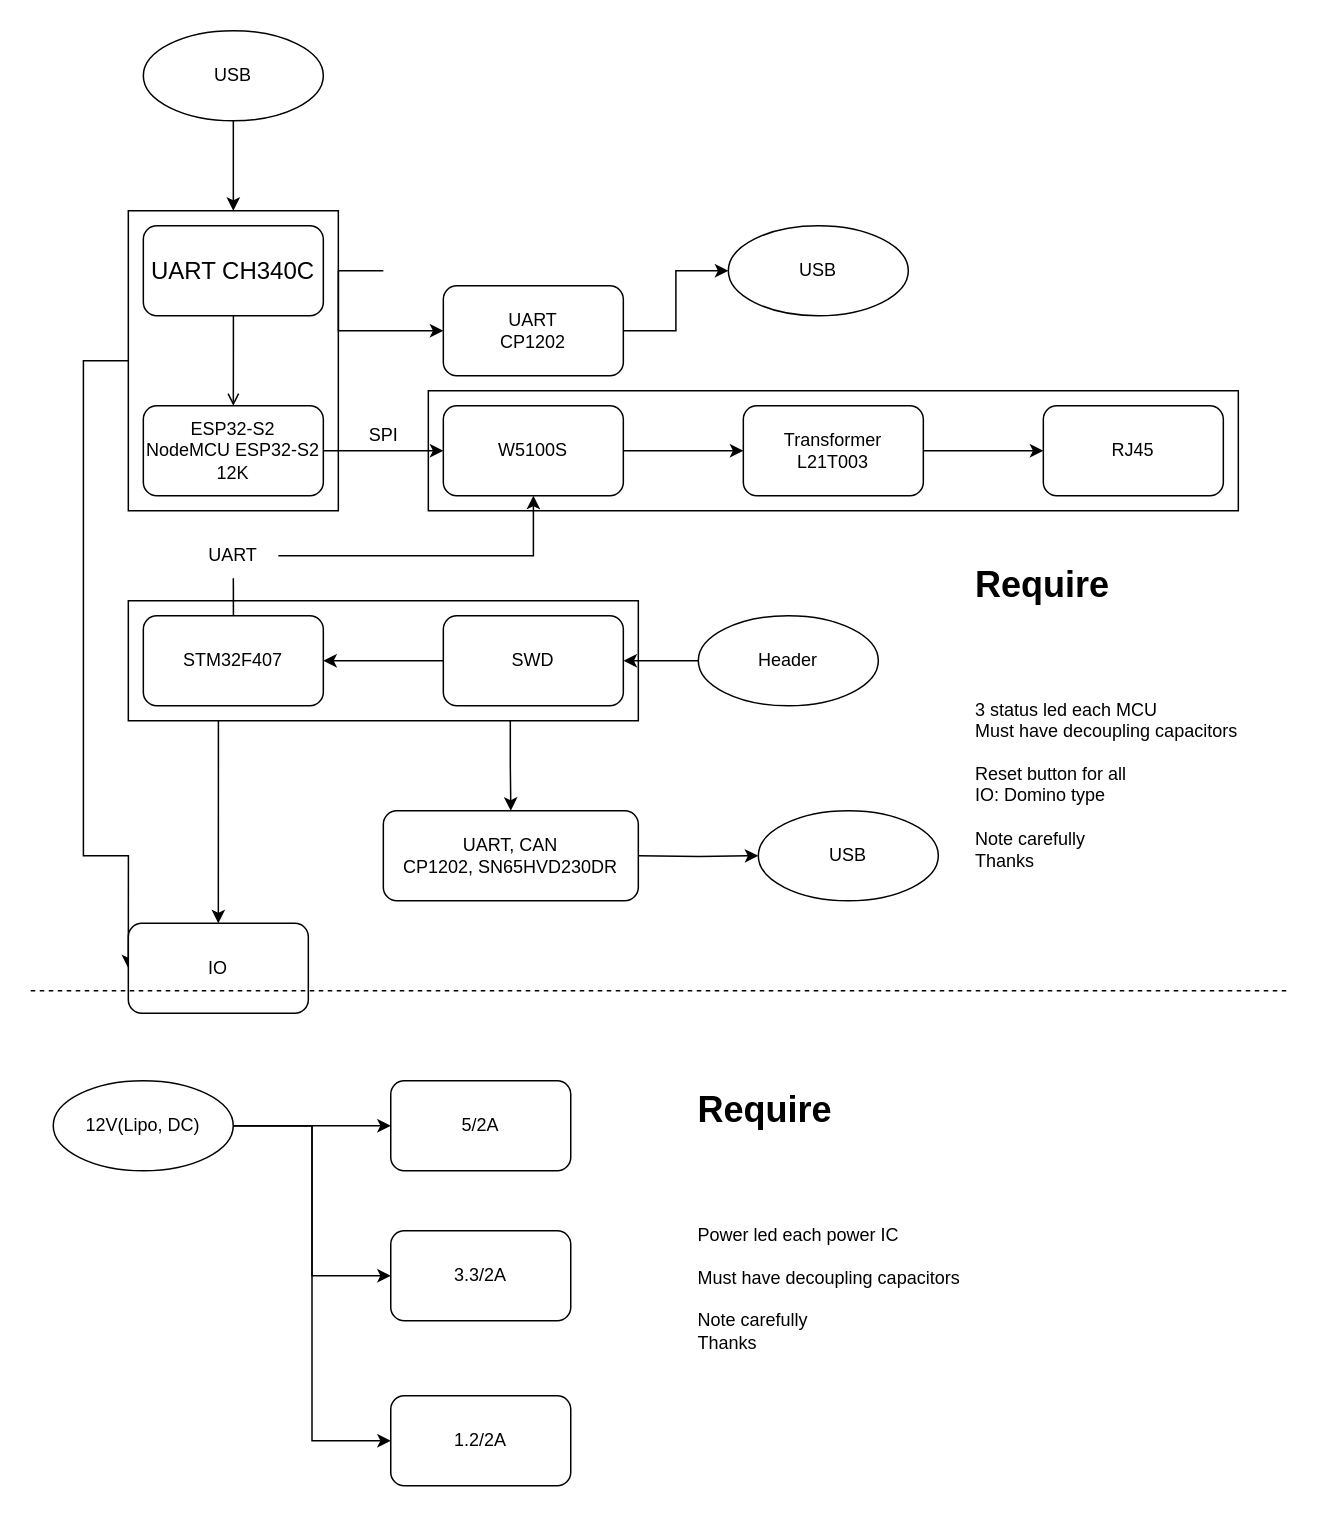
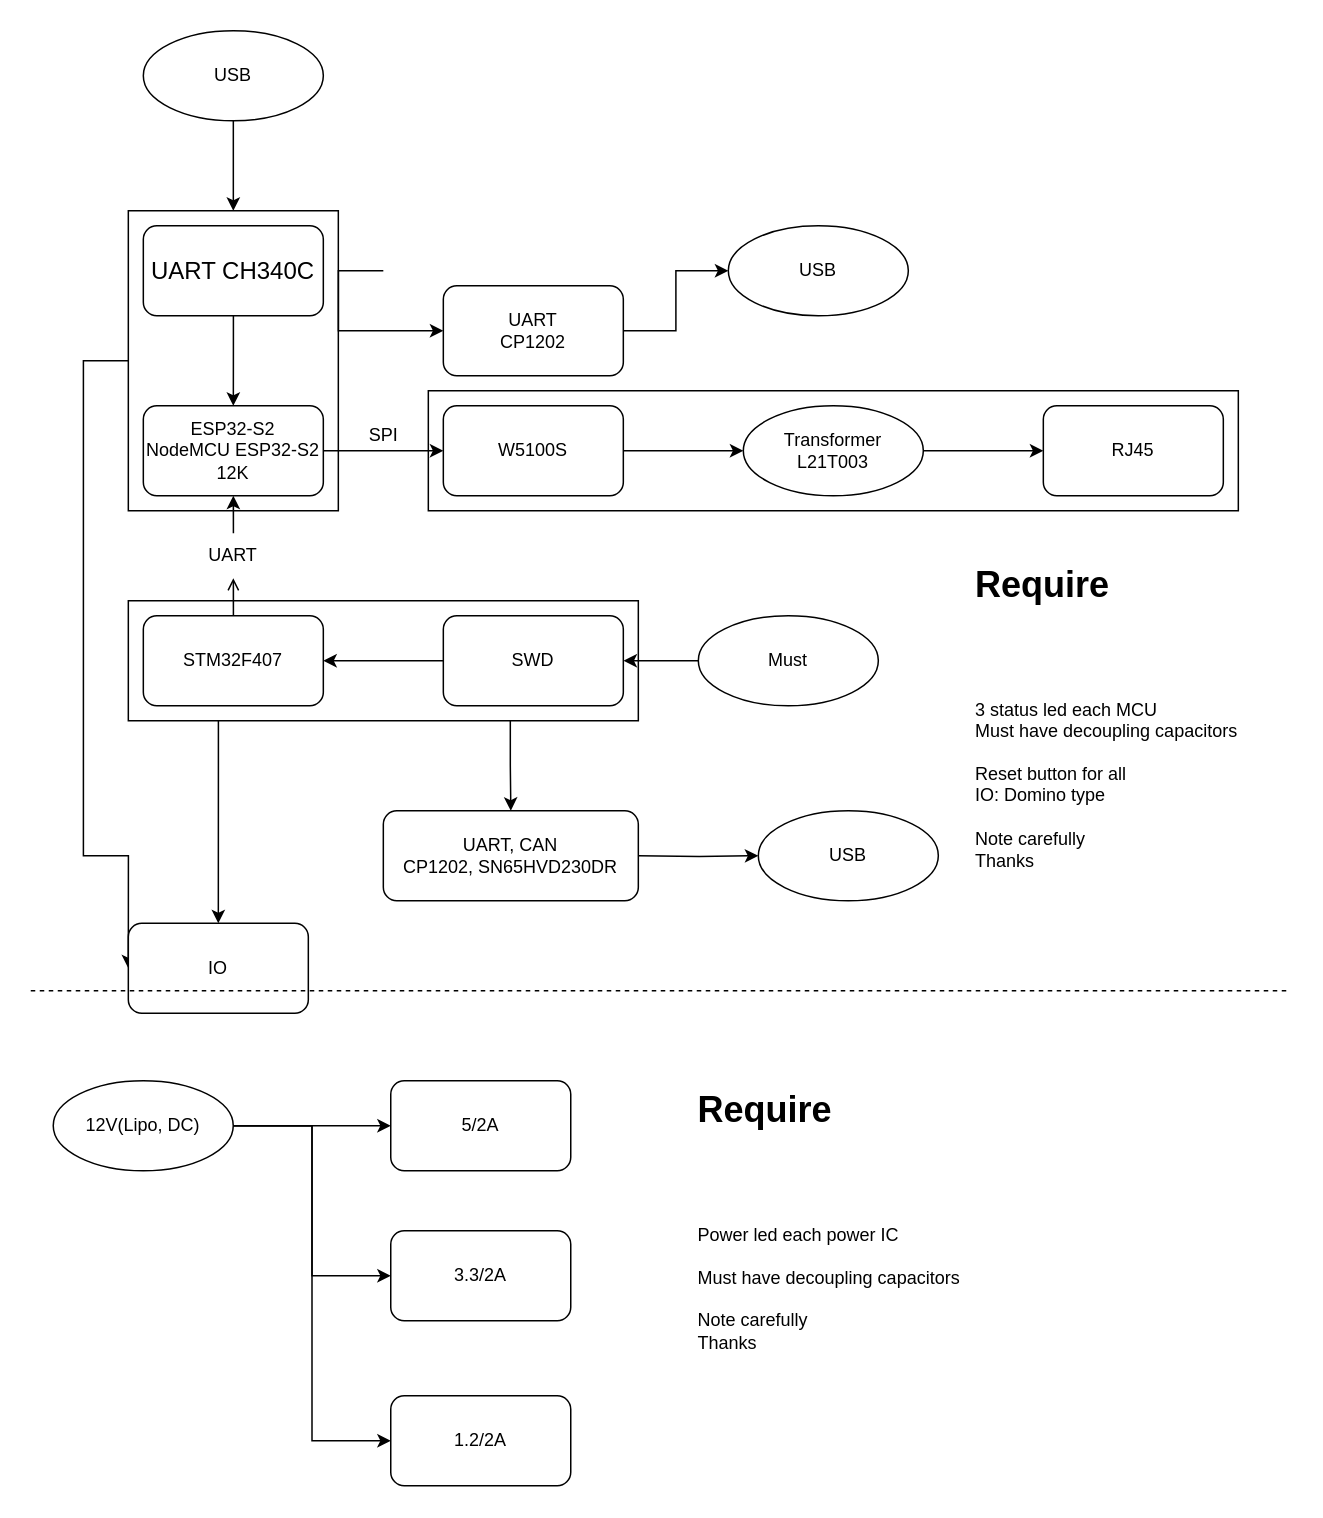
(233, 396) -> (233, 394)
(833, 451) -> (833, 451)
(430, 556) -> (233, 509)
(233, 583) -> (233, 585)
(788, 661) -> (788, 661)
